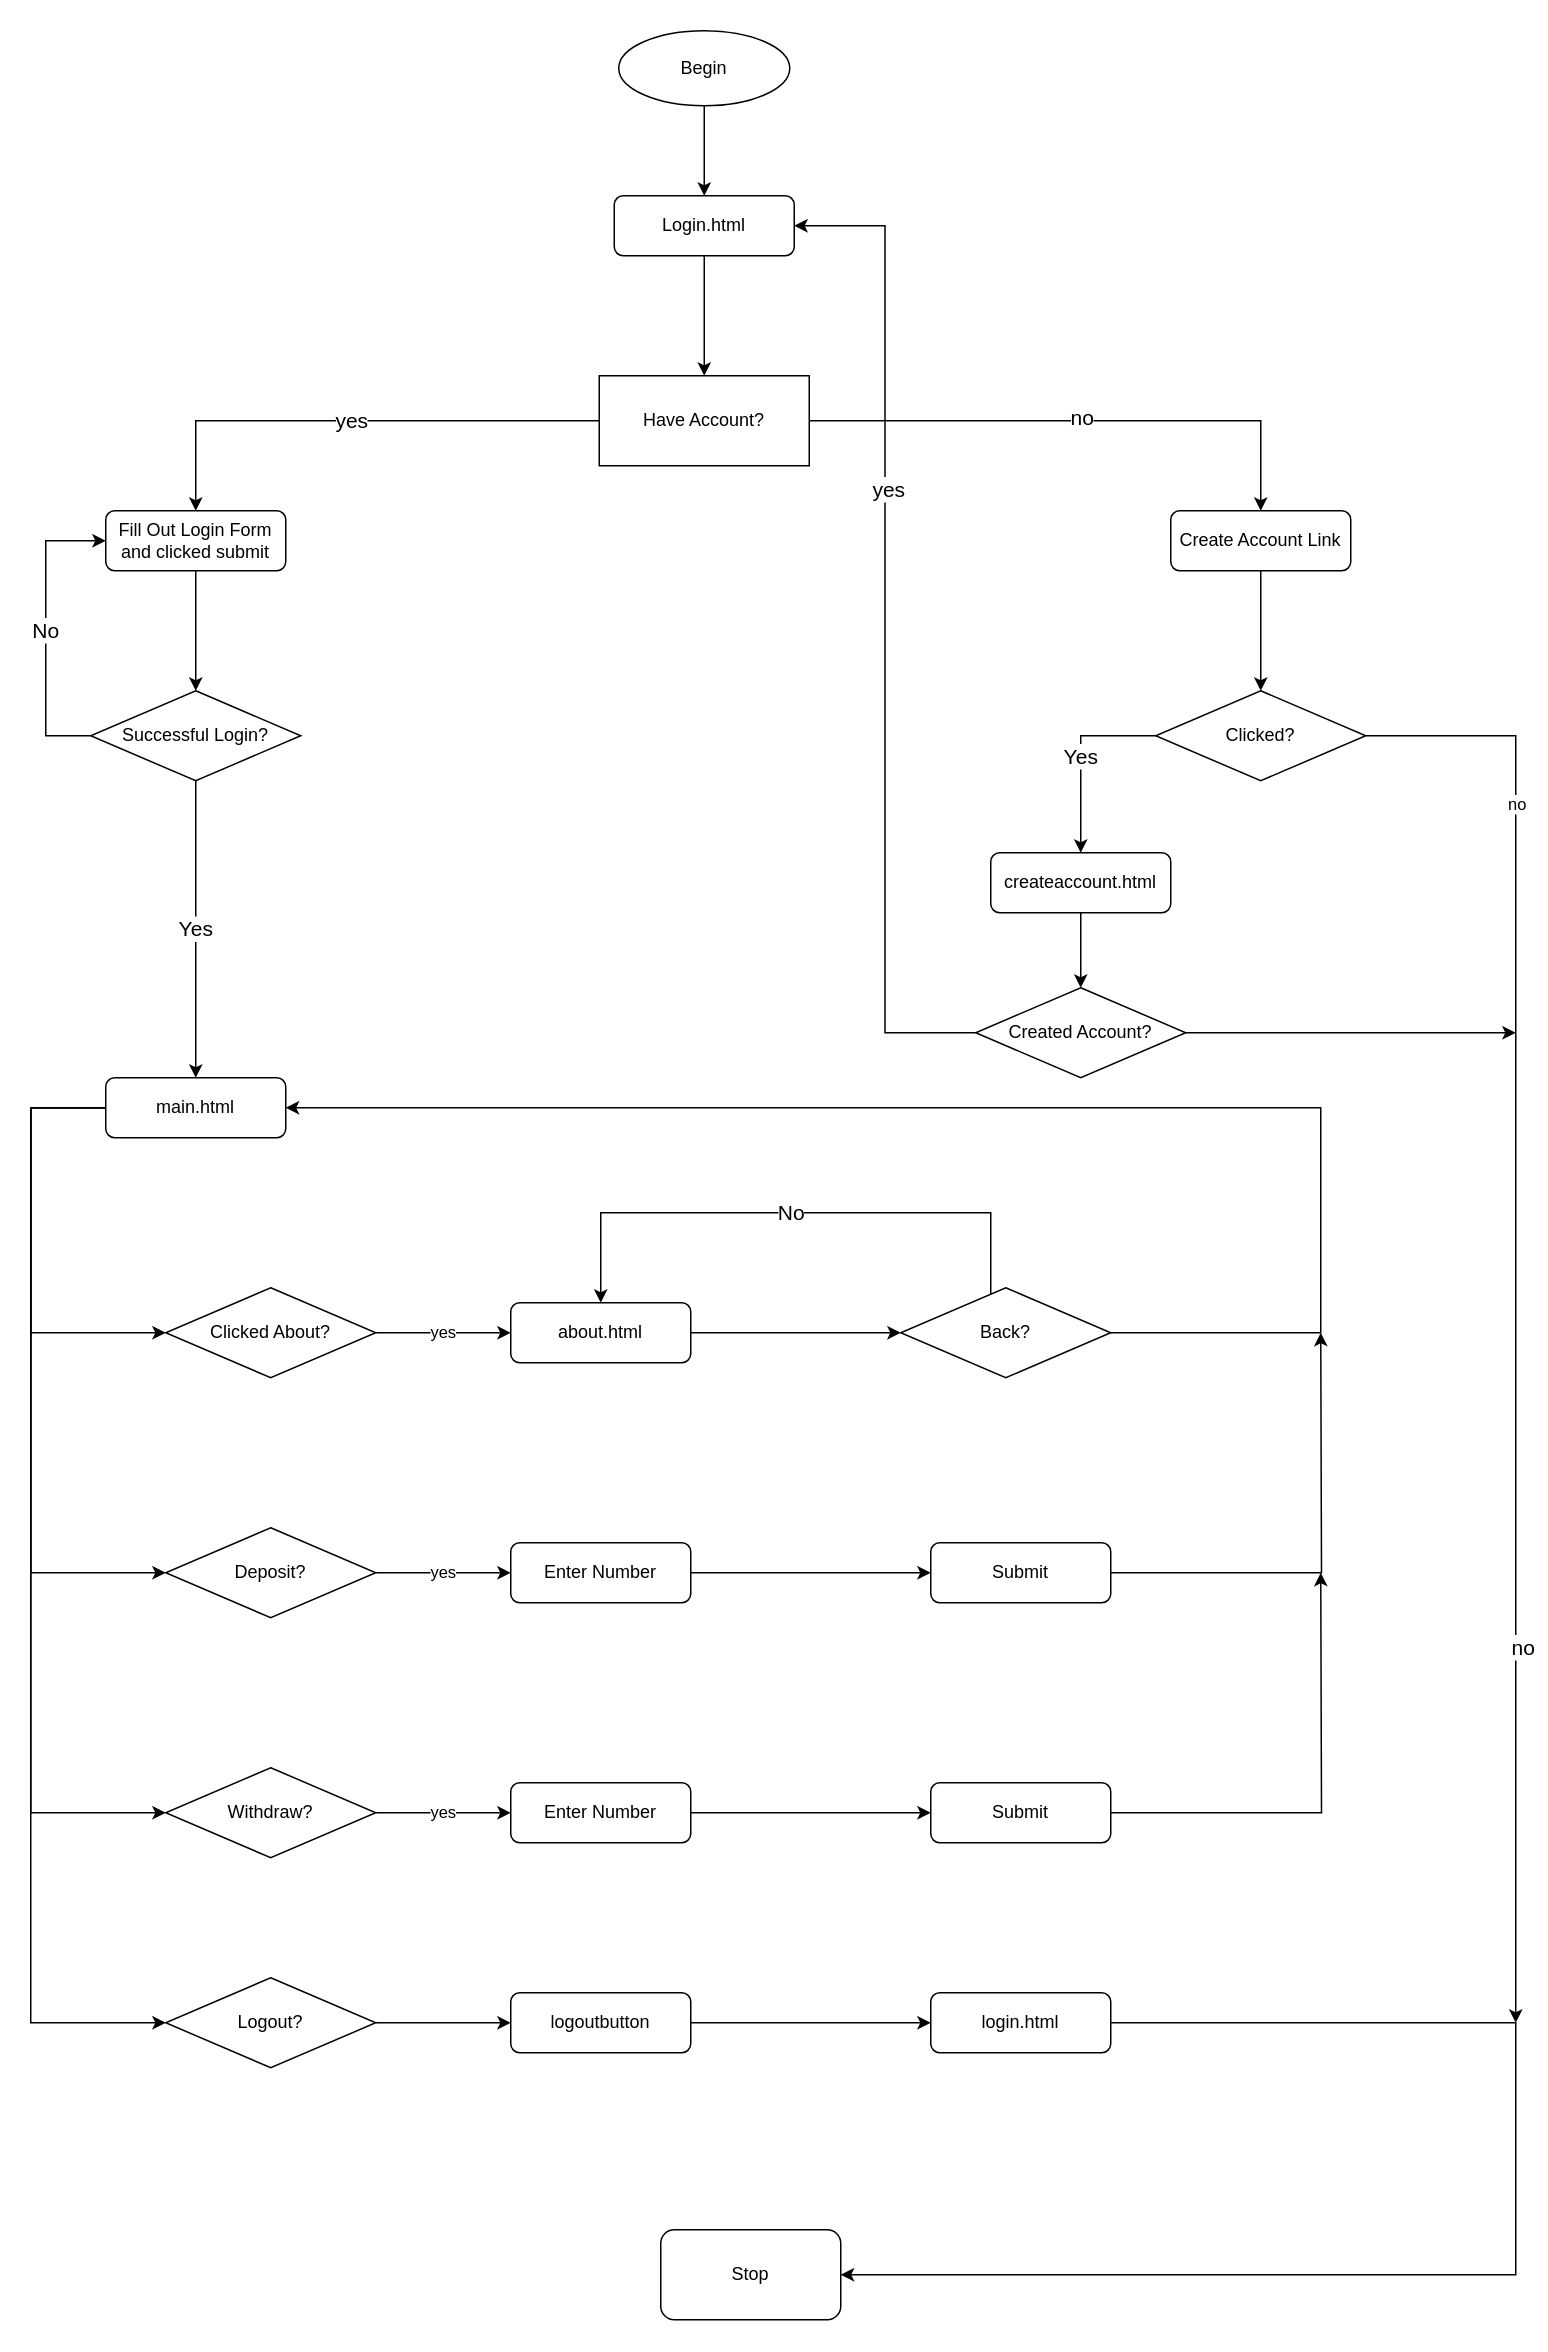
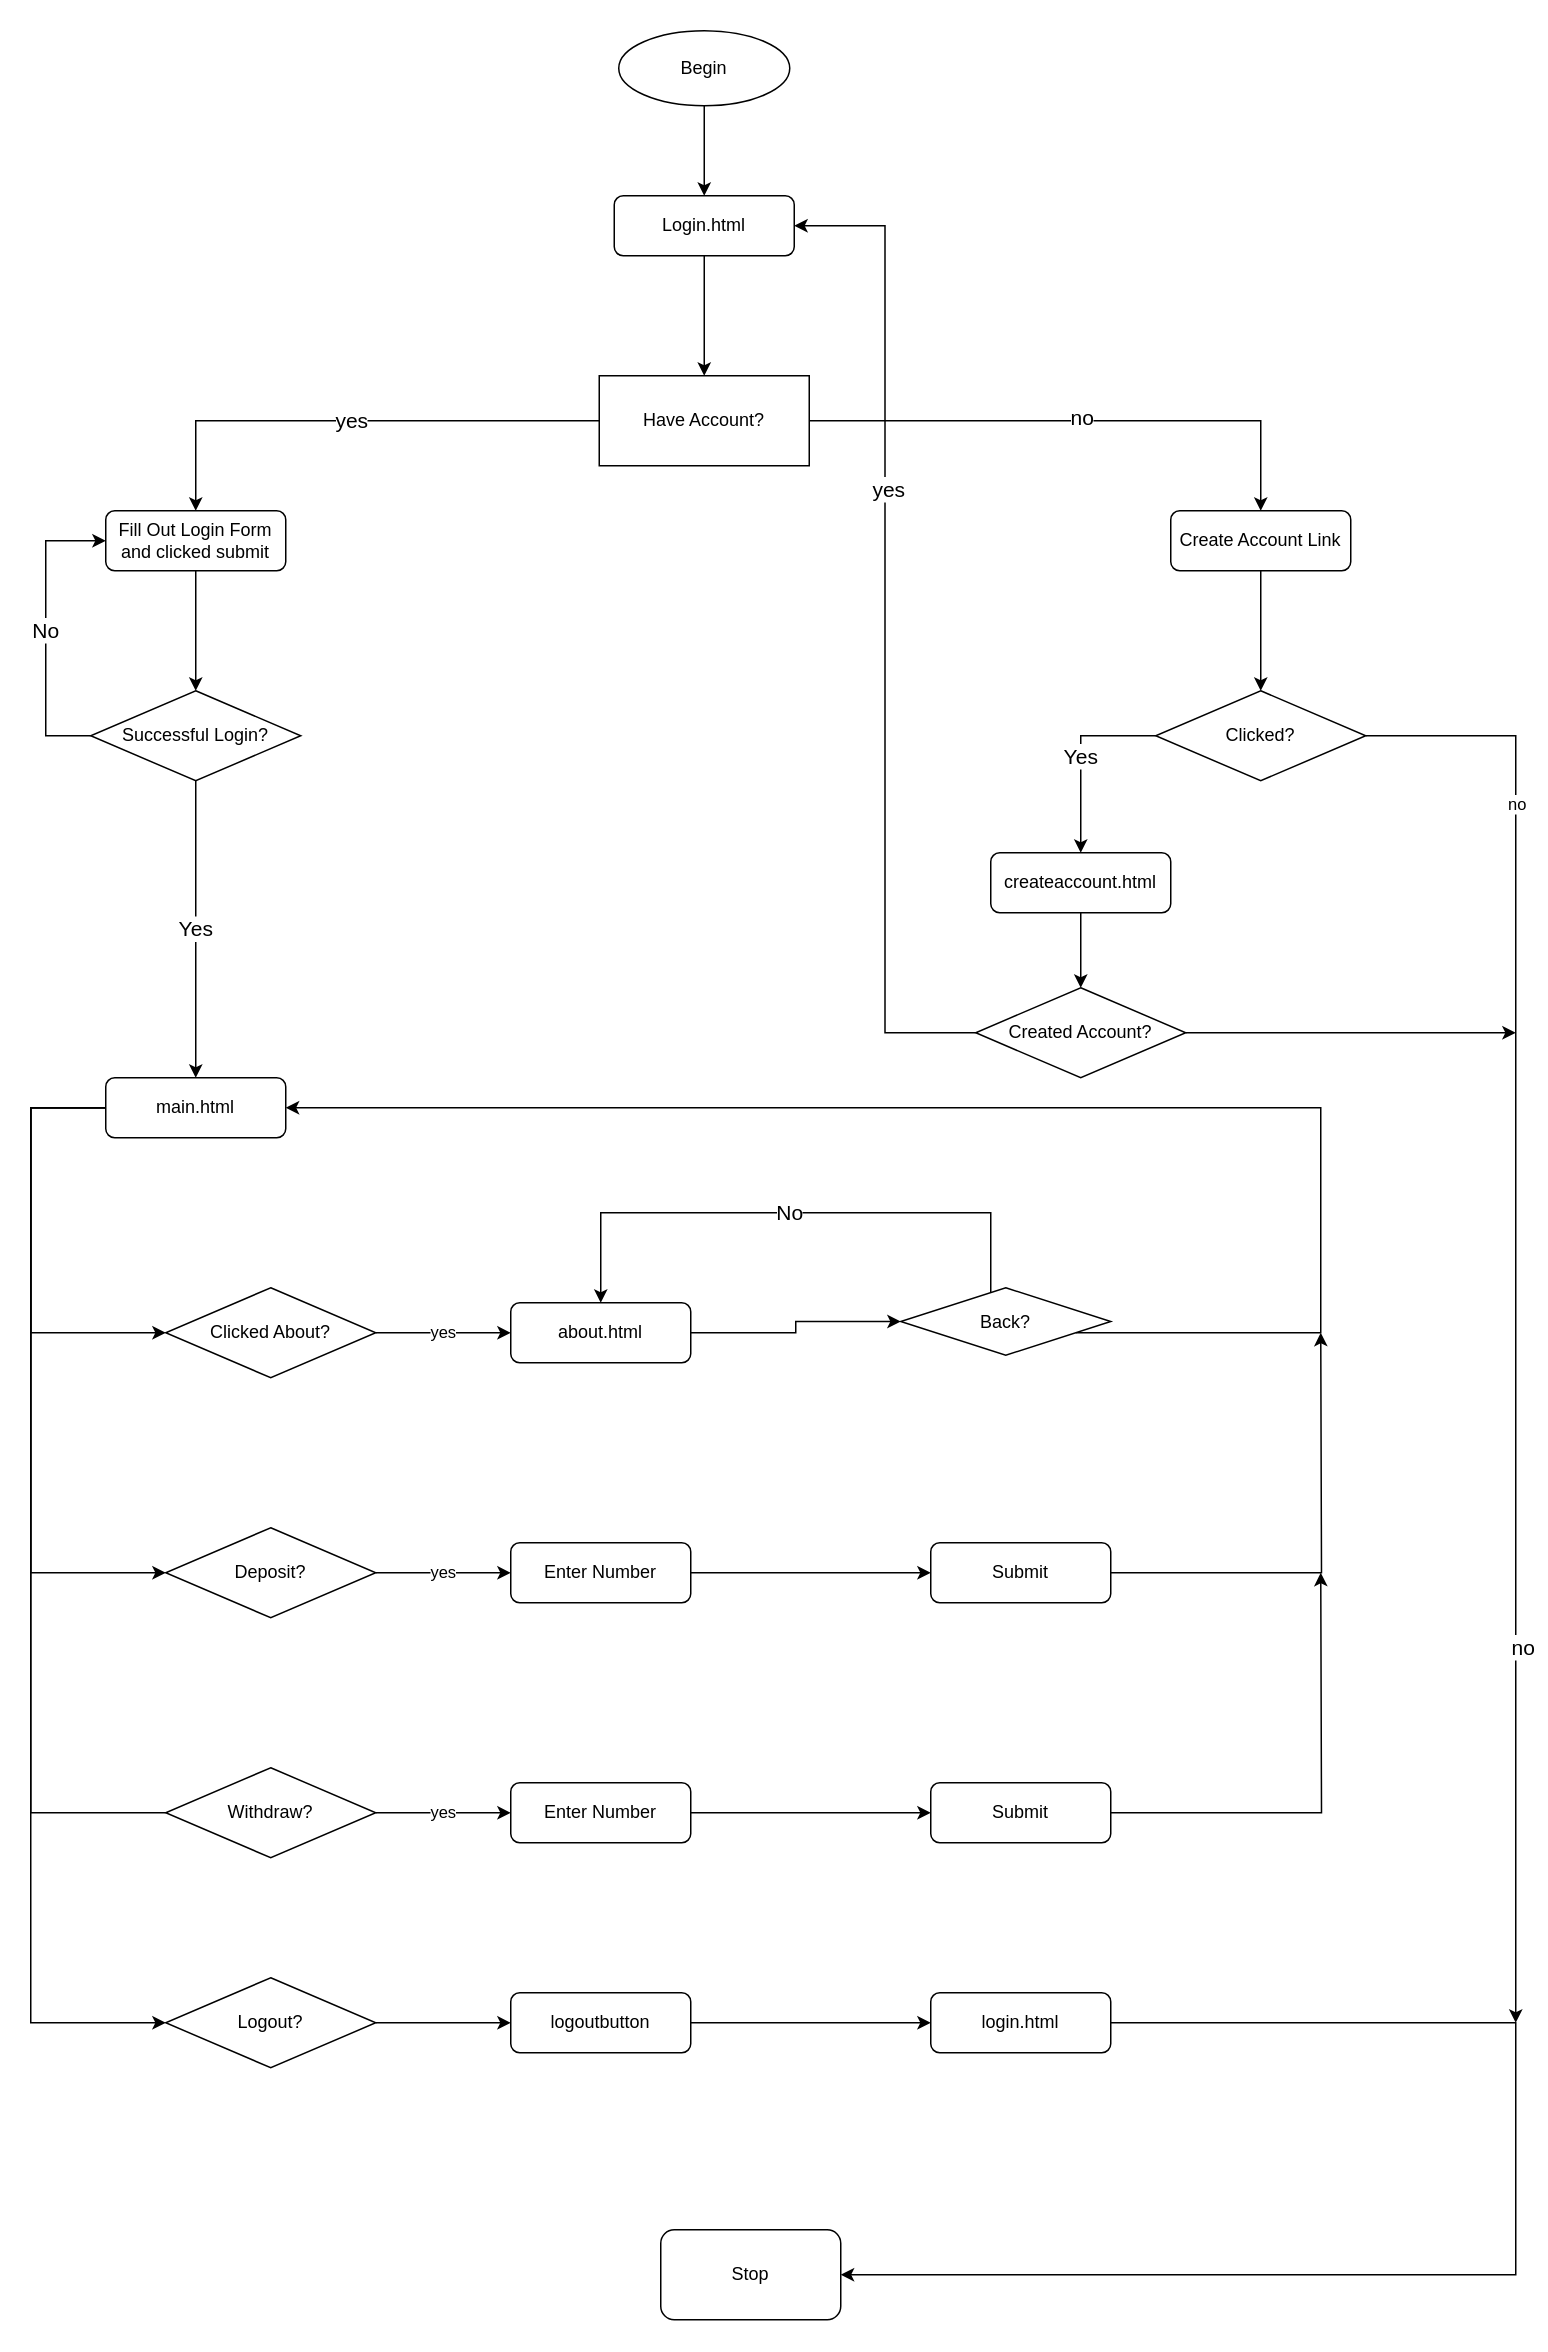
(1006, 1333) -> (1006, 1322)
(154, 1813) -> (158, 1813)
